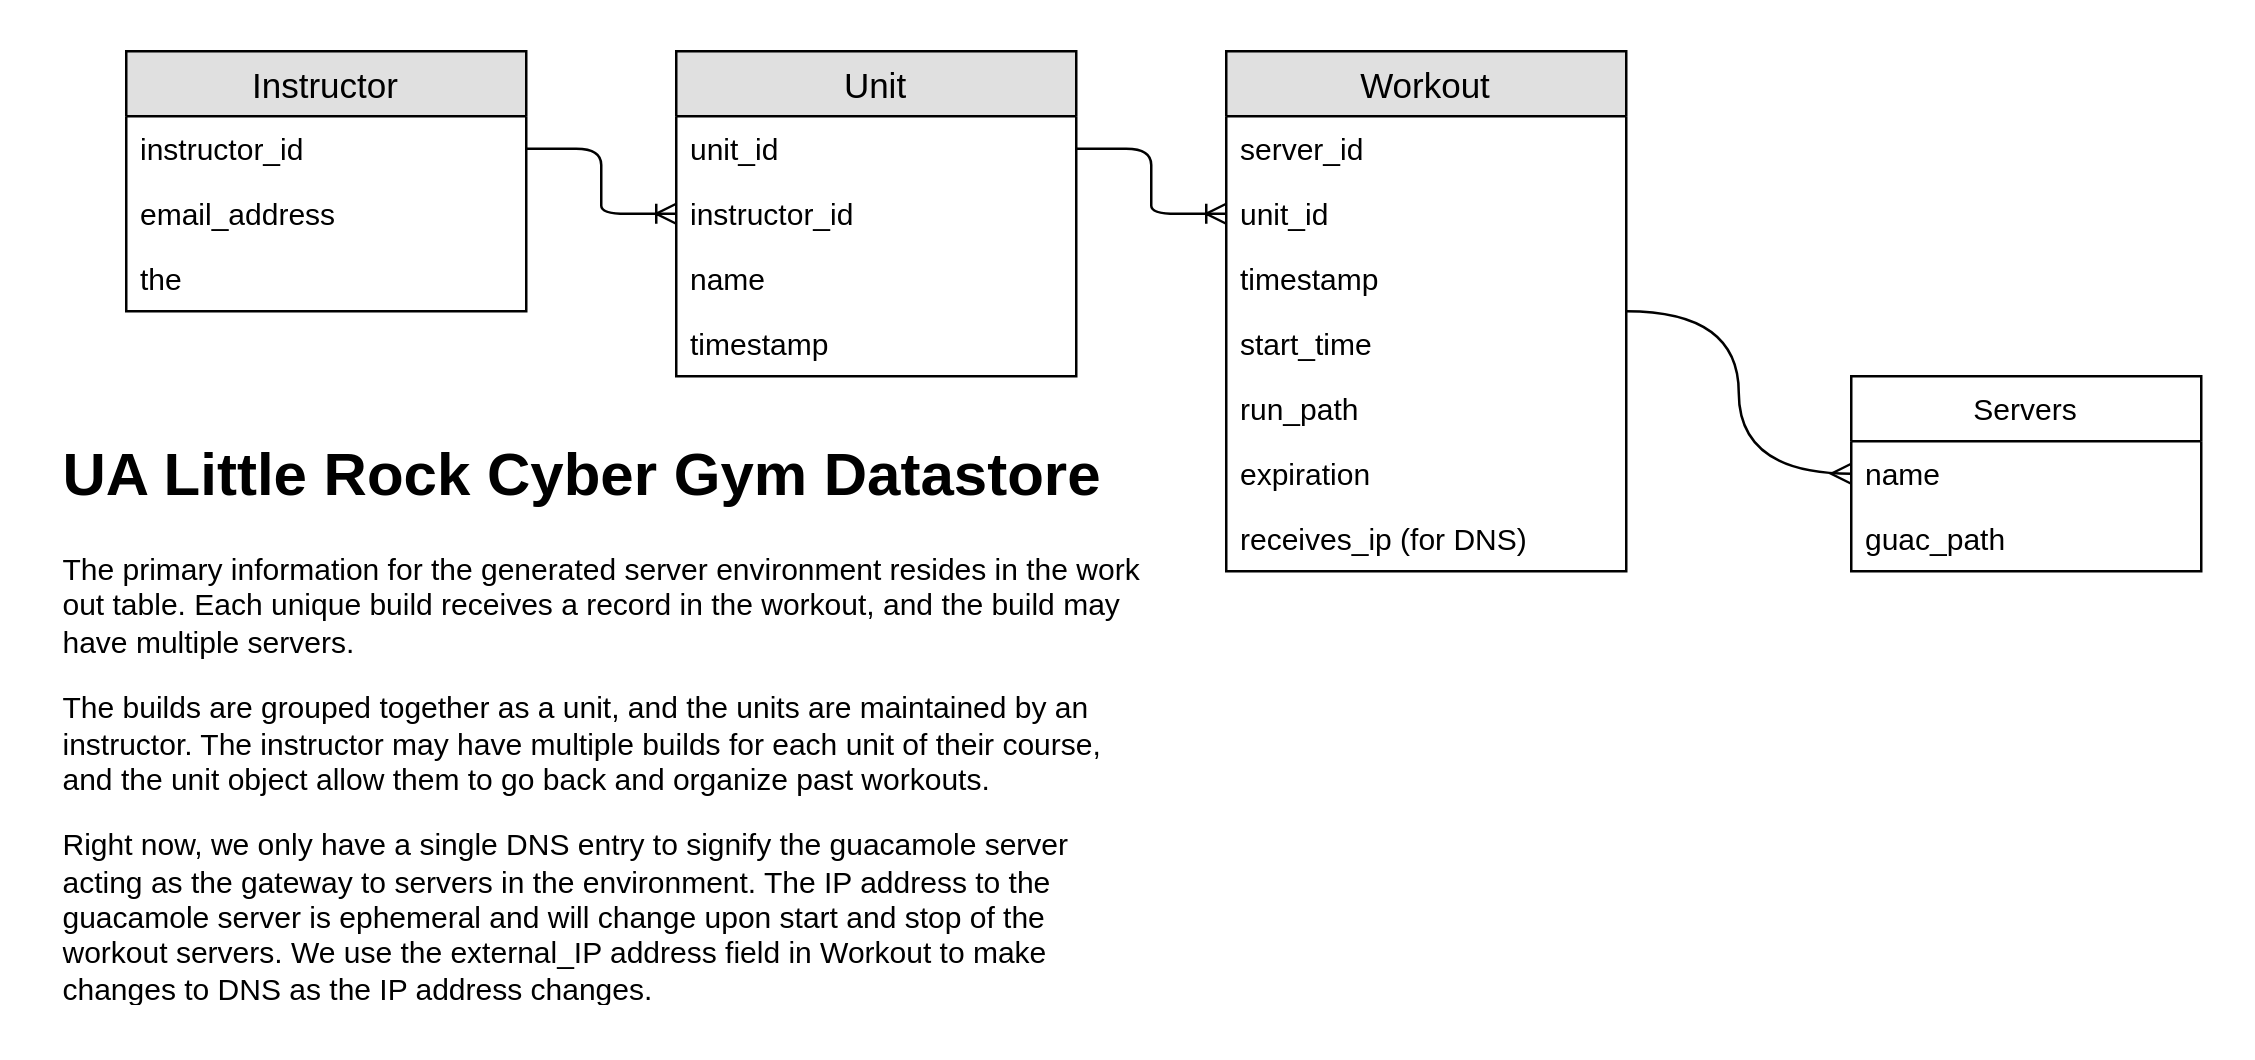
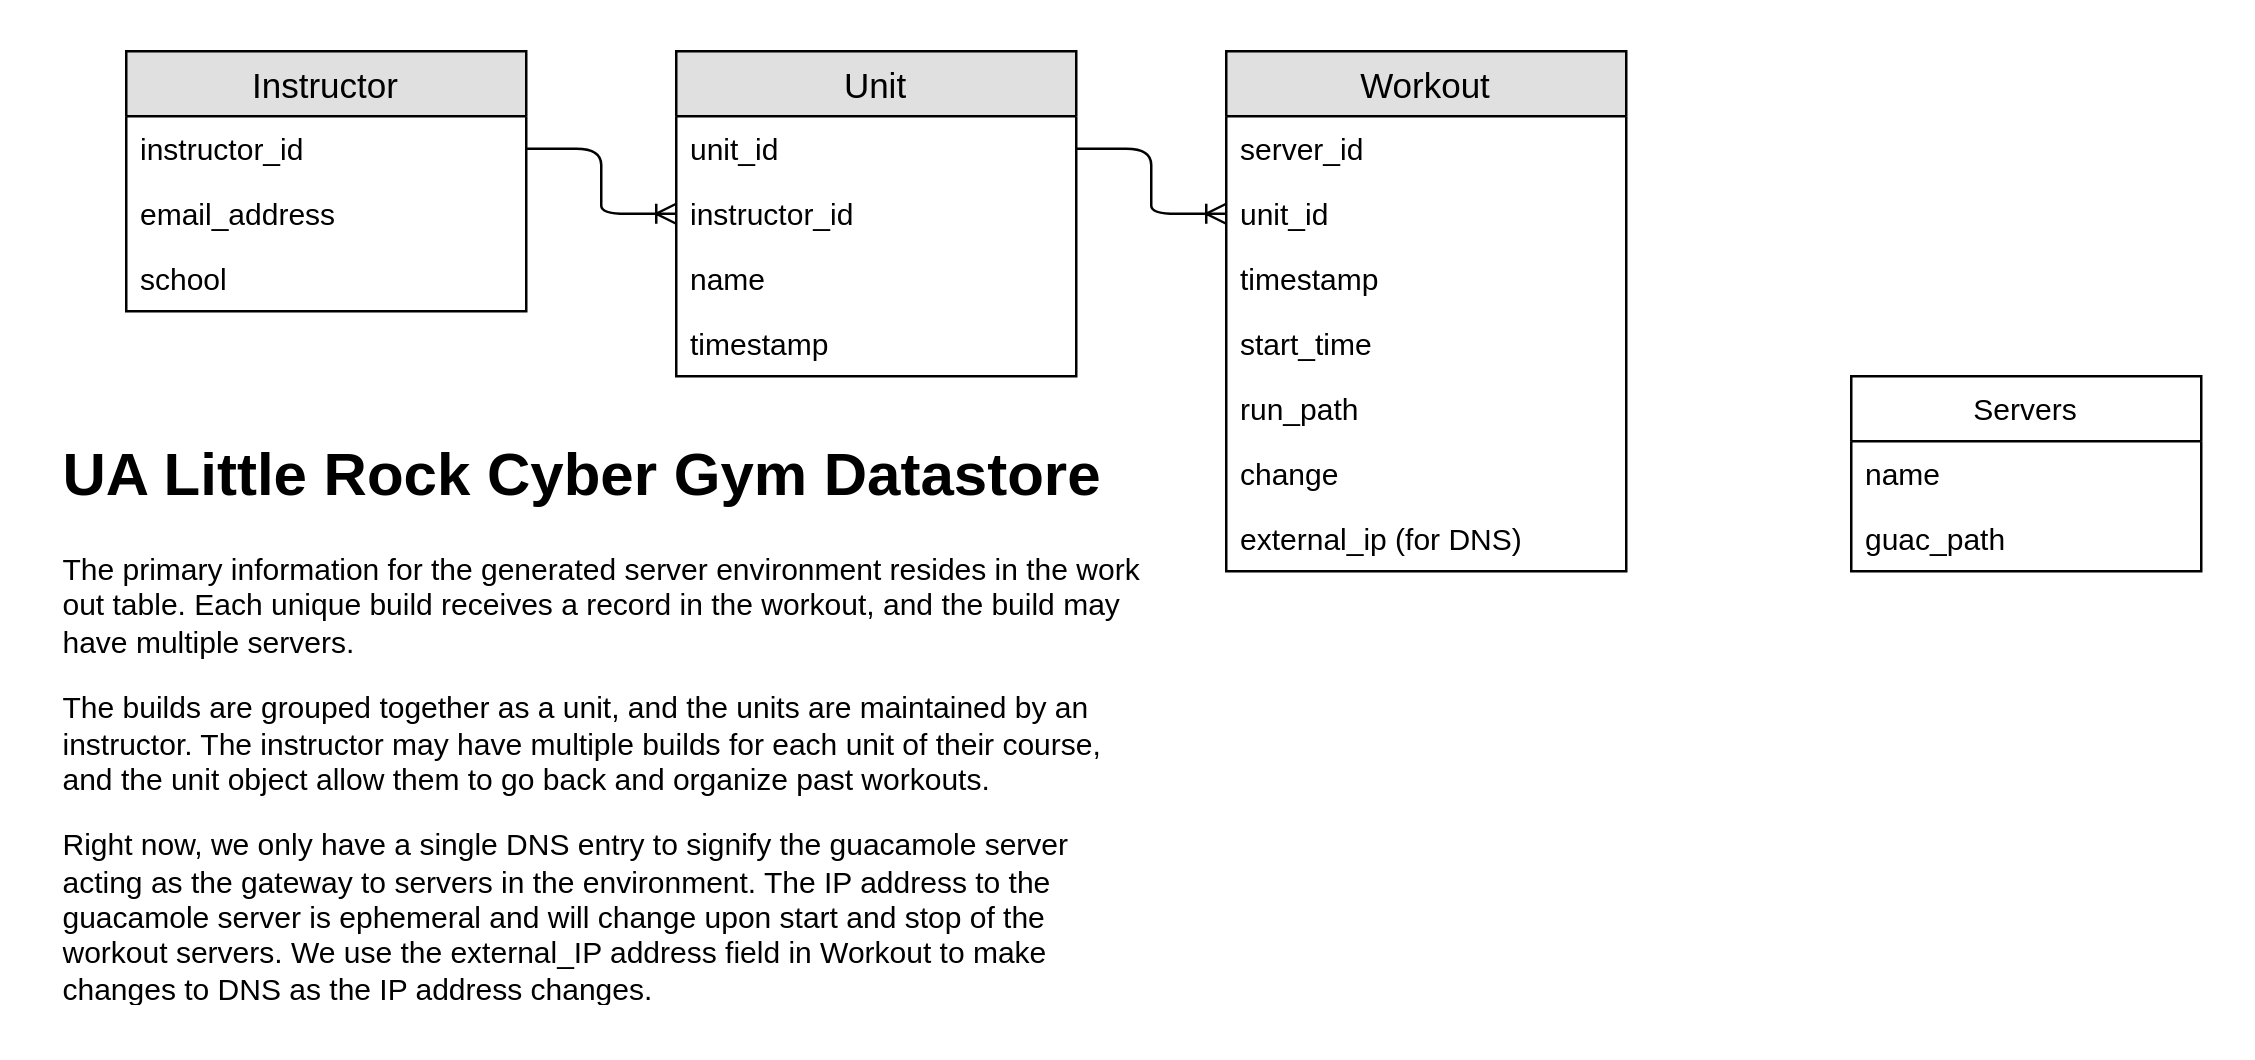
(165, 280) -> (187, 280)
(1739, 393) -> none
(1316, 475) -> (1290, 475)
(1401, 540) -> (1401, 540)
